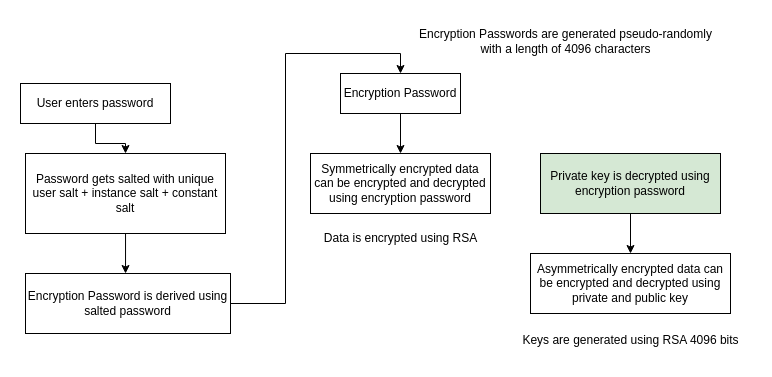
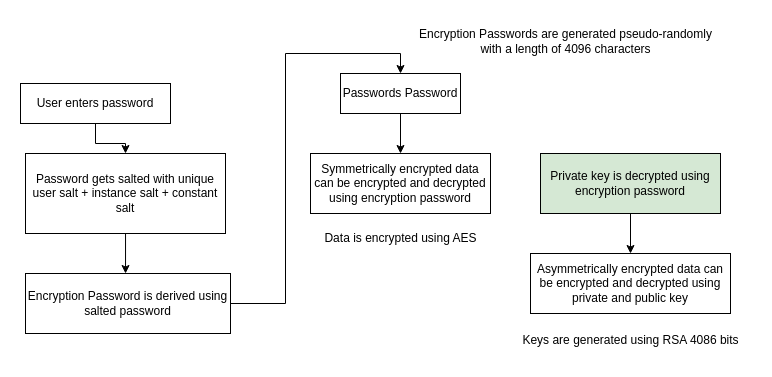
(401, 94) -> (401, 94)
(401, 239) -> (401, 239)
(631, 341) -> (631, 341)
